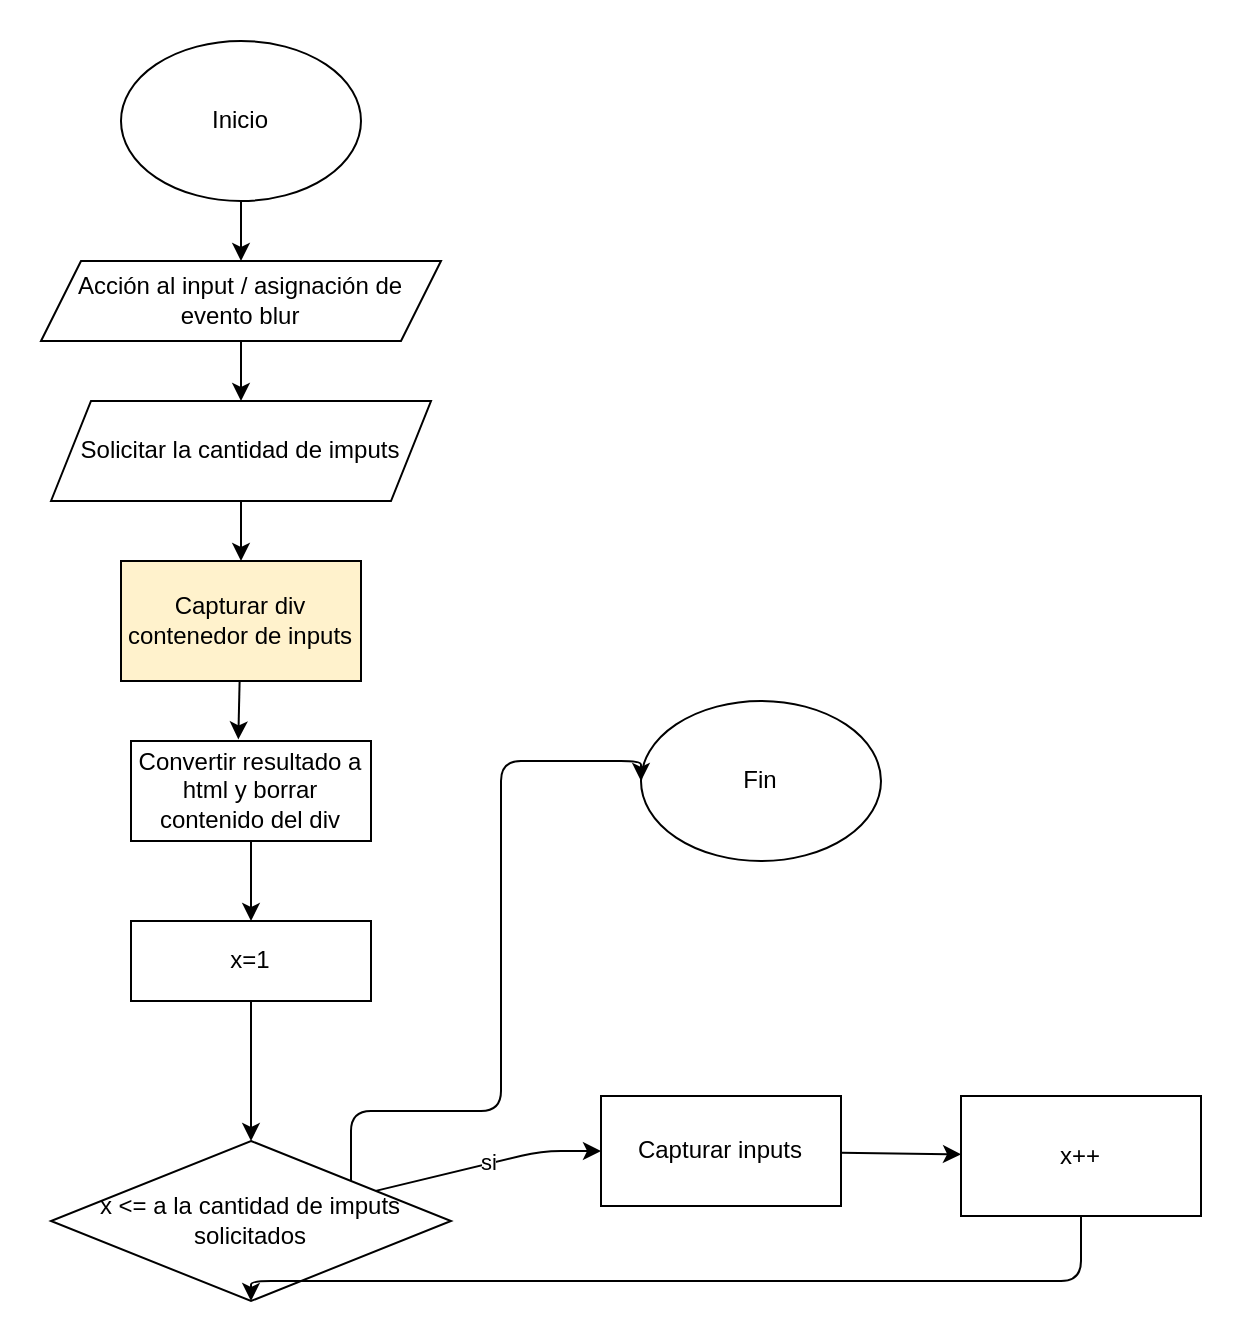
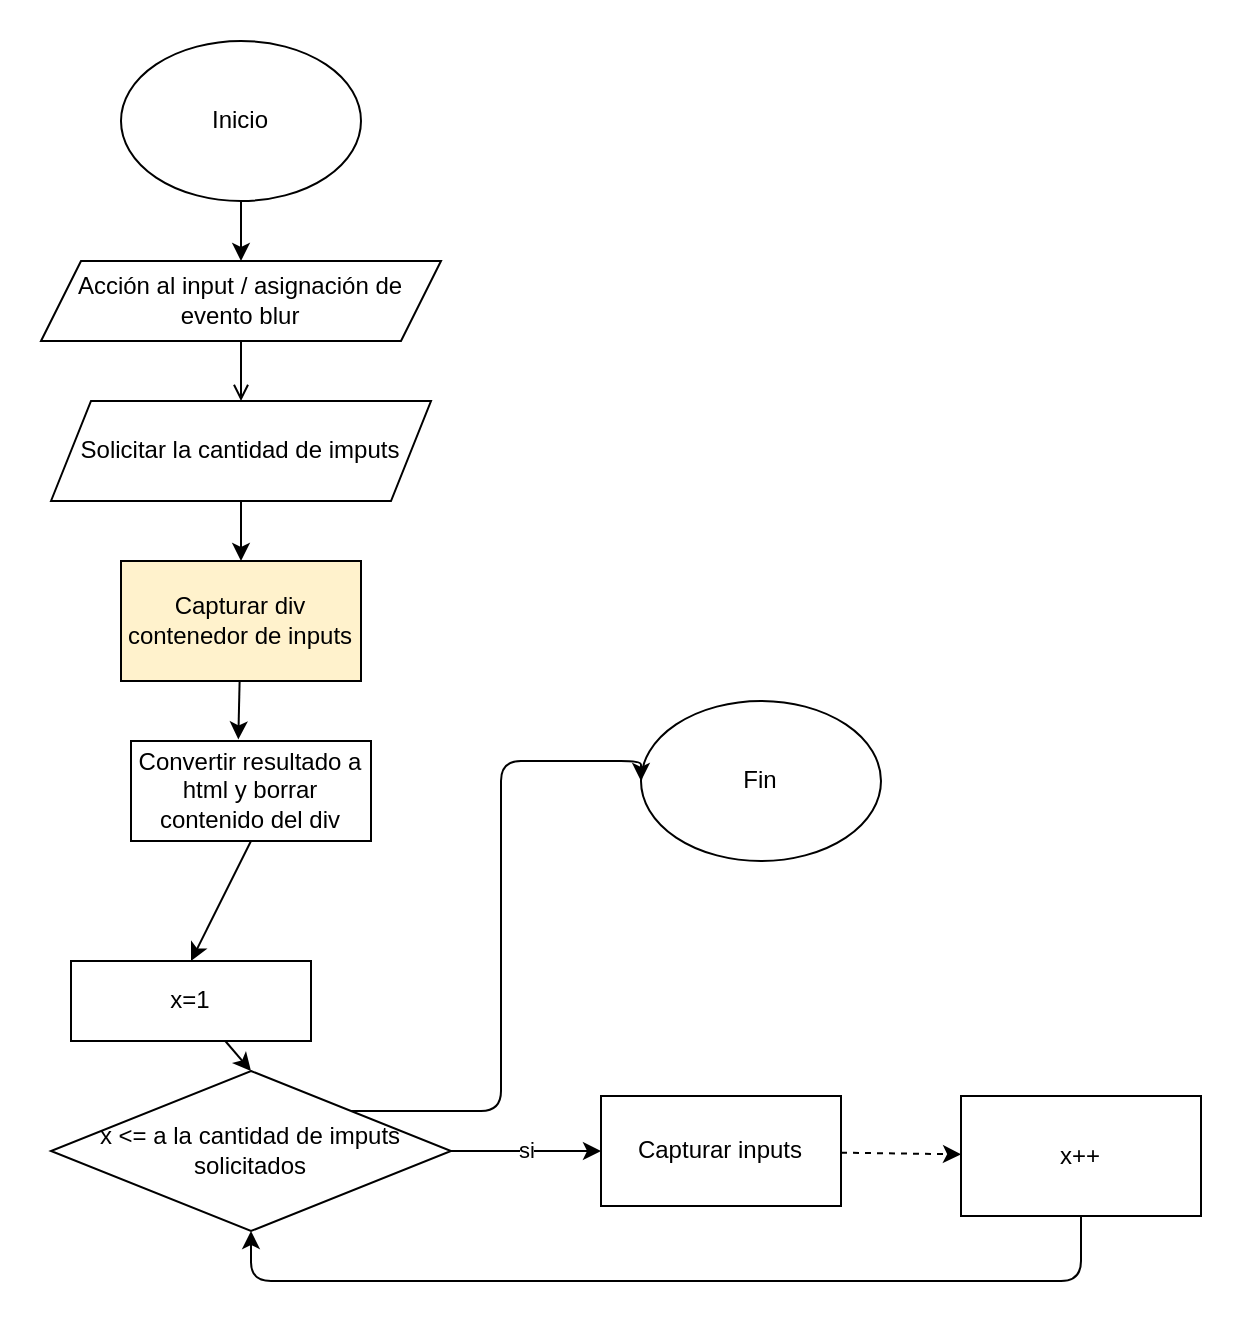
(241, 386) -> (241, 388)
(251, 961) -> (191, 1001)
(896, 1153) -> (896, 1153)
(251, 1221) -> (251, 1151)
